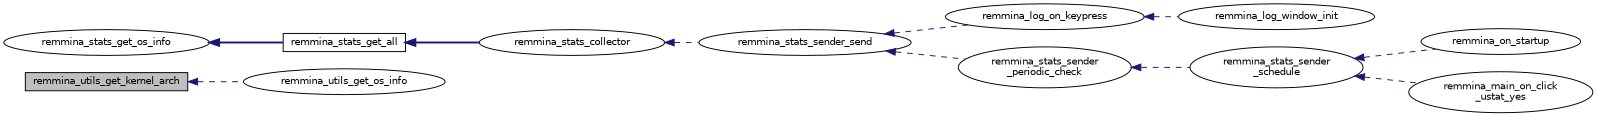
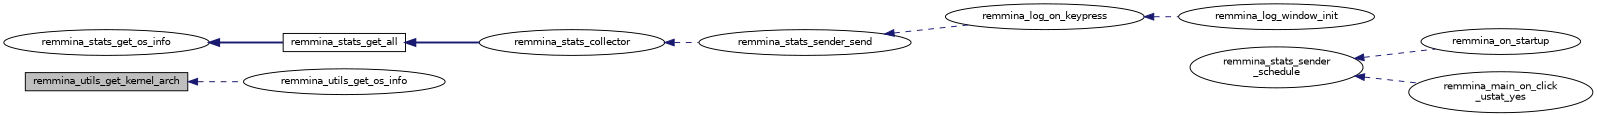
(1045, 67) -> none
